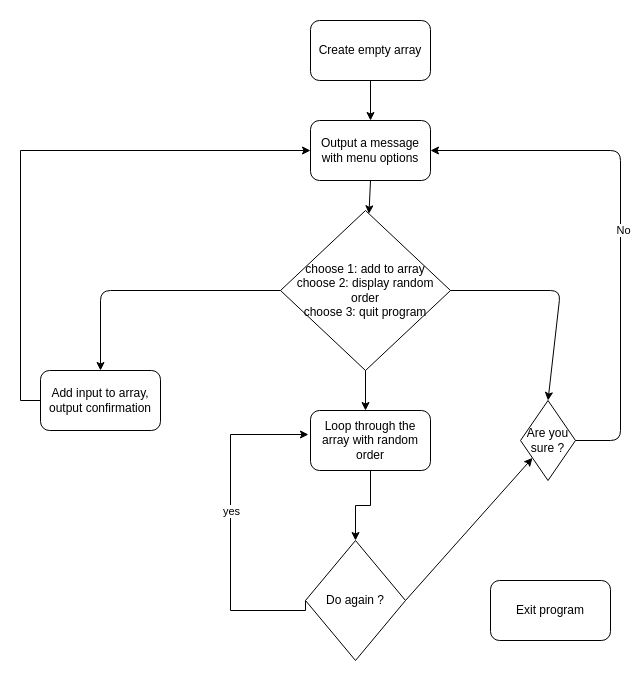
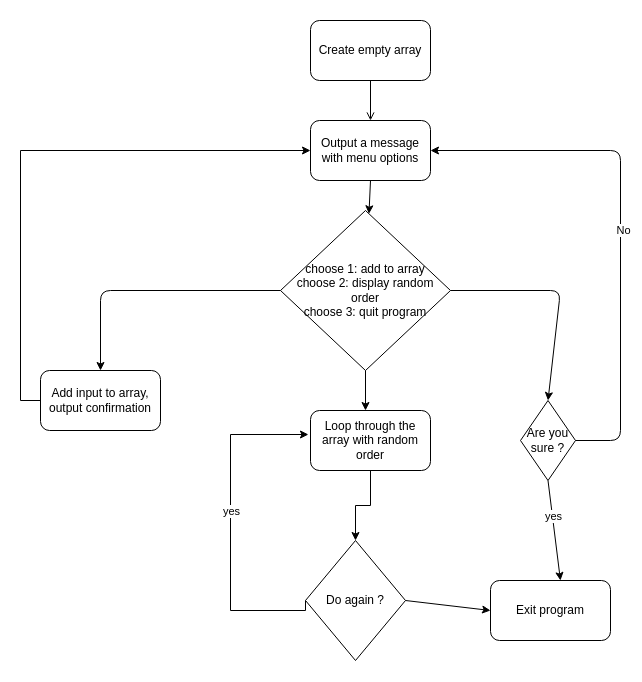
(371, 112) -> (371, 114)
none -> (554, 527)
(467, 532) -> (444, 605)
